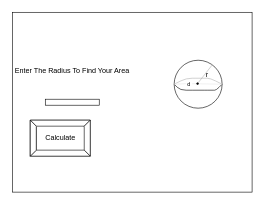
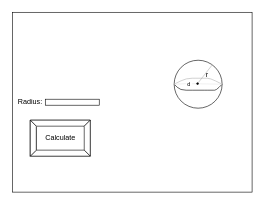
(72, 69) -> none
none -> (30, 102)
